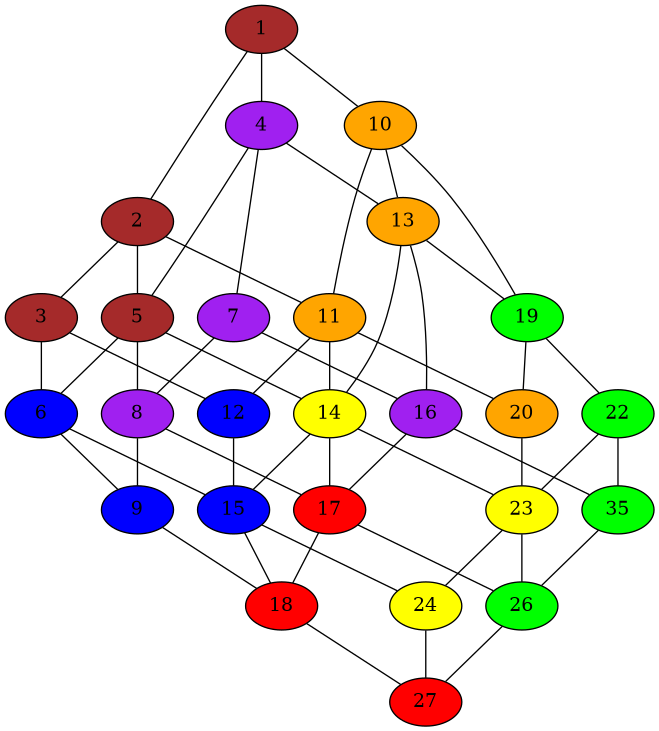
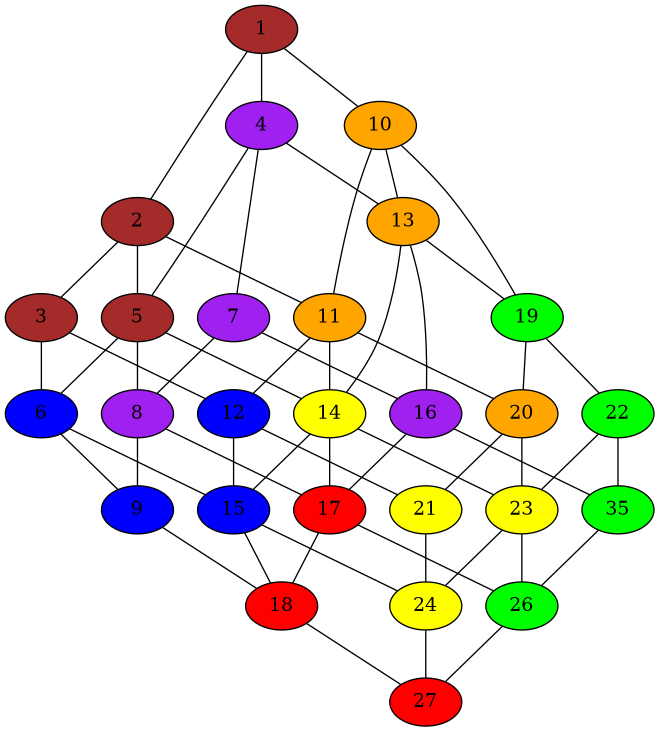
none -> (426, 510)
